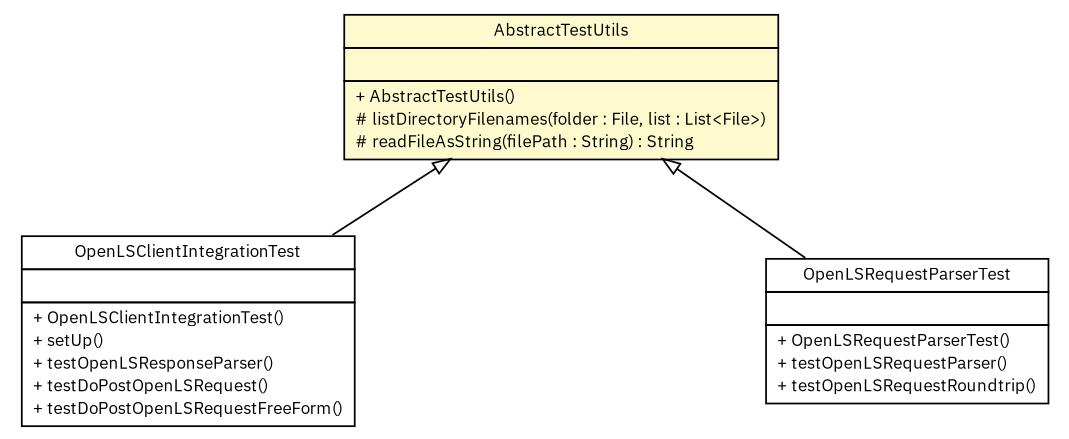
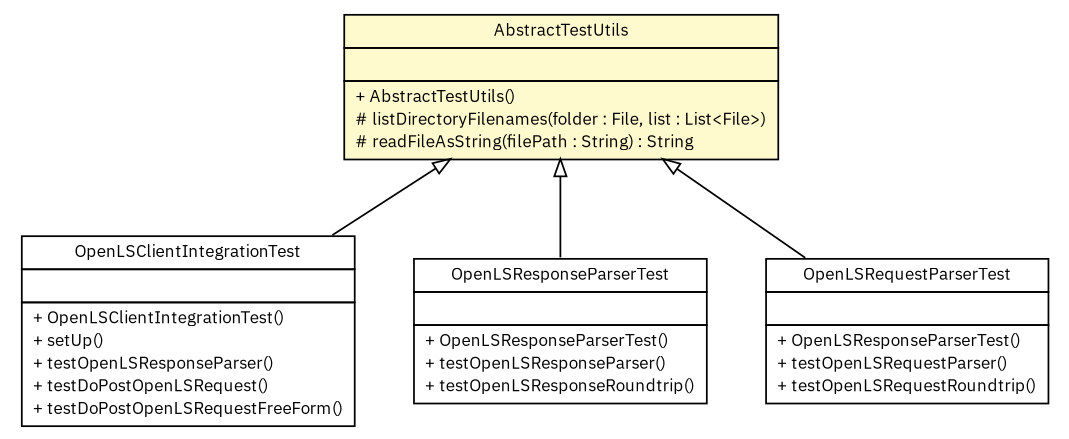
none -> (560, 330)
(894, 341) -> (899, 341)
